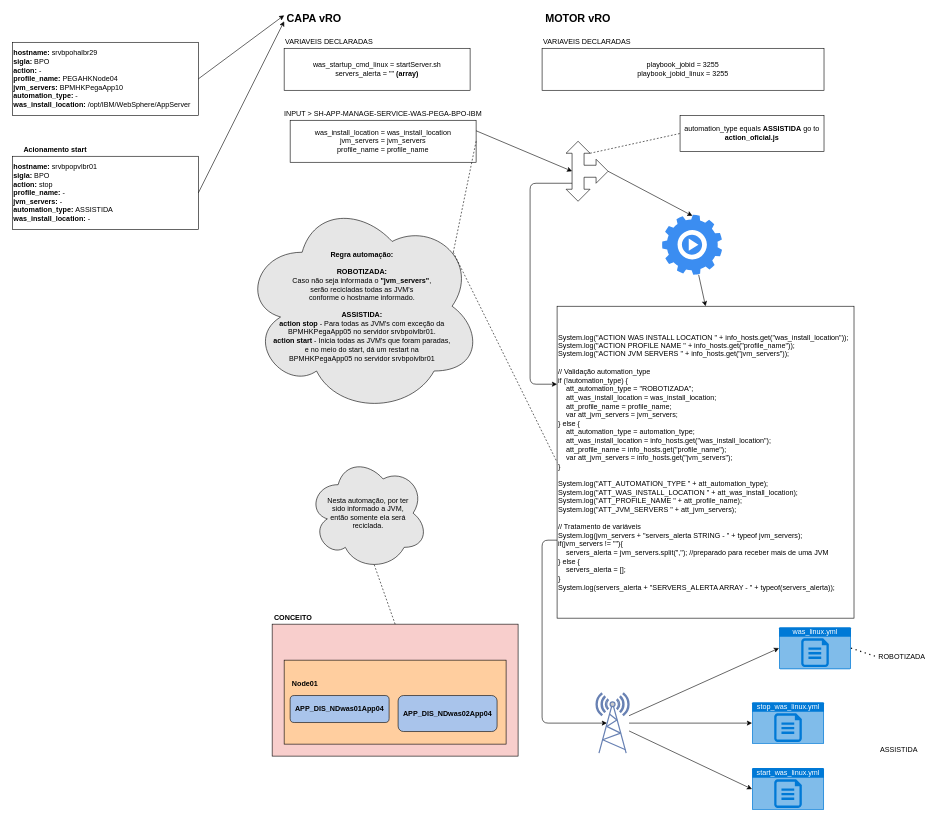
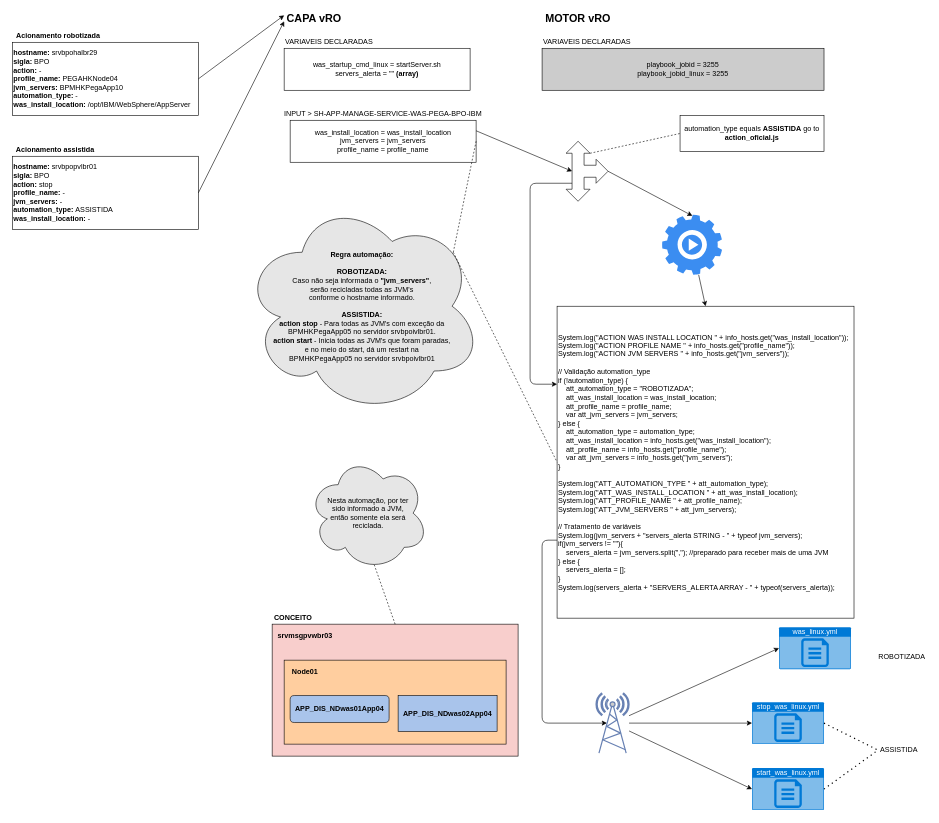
none -> (58, 36)
(683, 69) -> (683, 69)
(55, 150) -> (55, 150)
none -> (305, 636)
(864, 652) -> none
(305, 684) -> (305, 672)
(448, 714) -> (448, 714)
none -> (850, 736)
none -> (850, 770)
